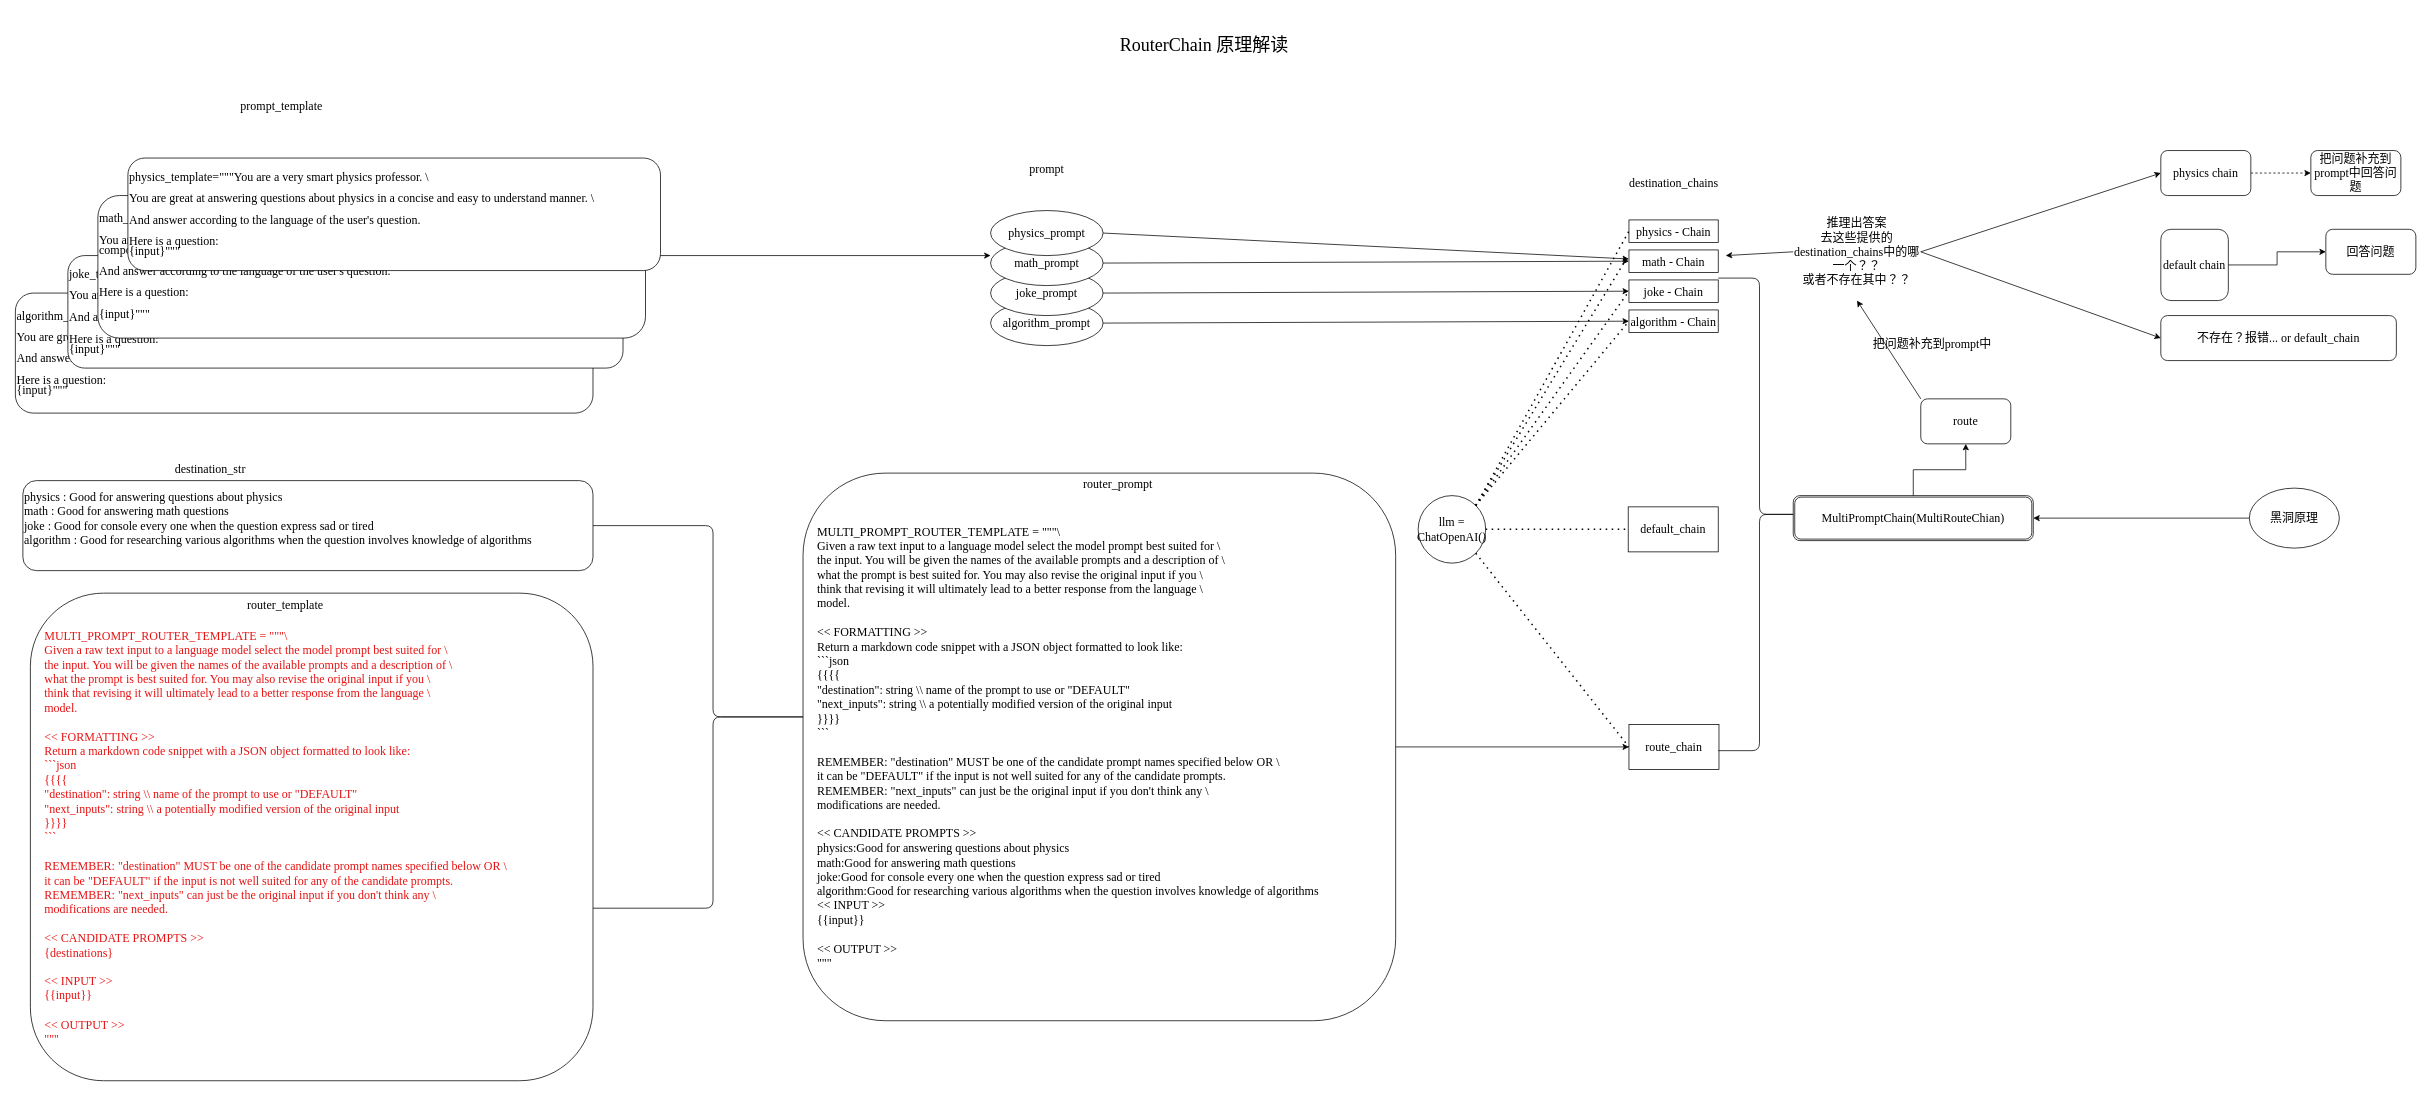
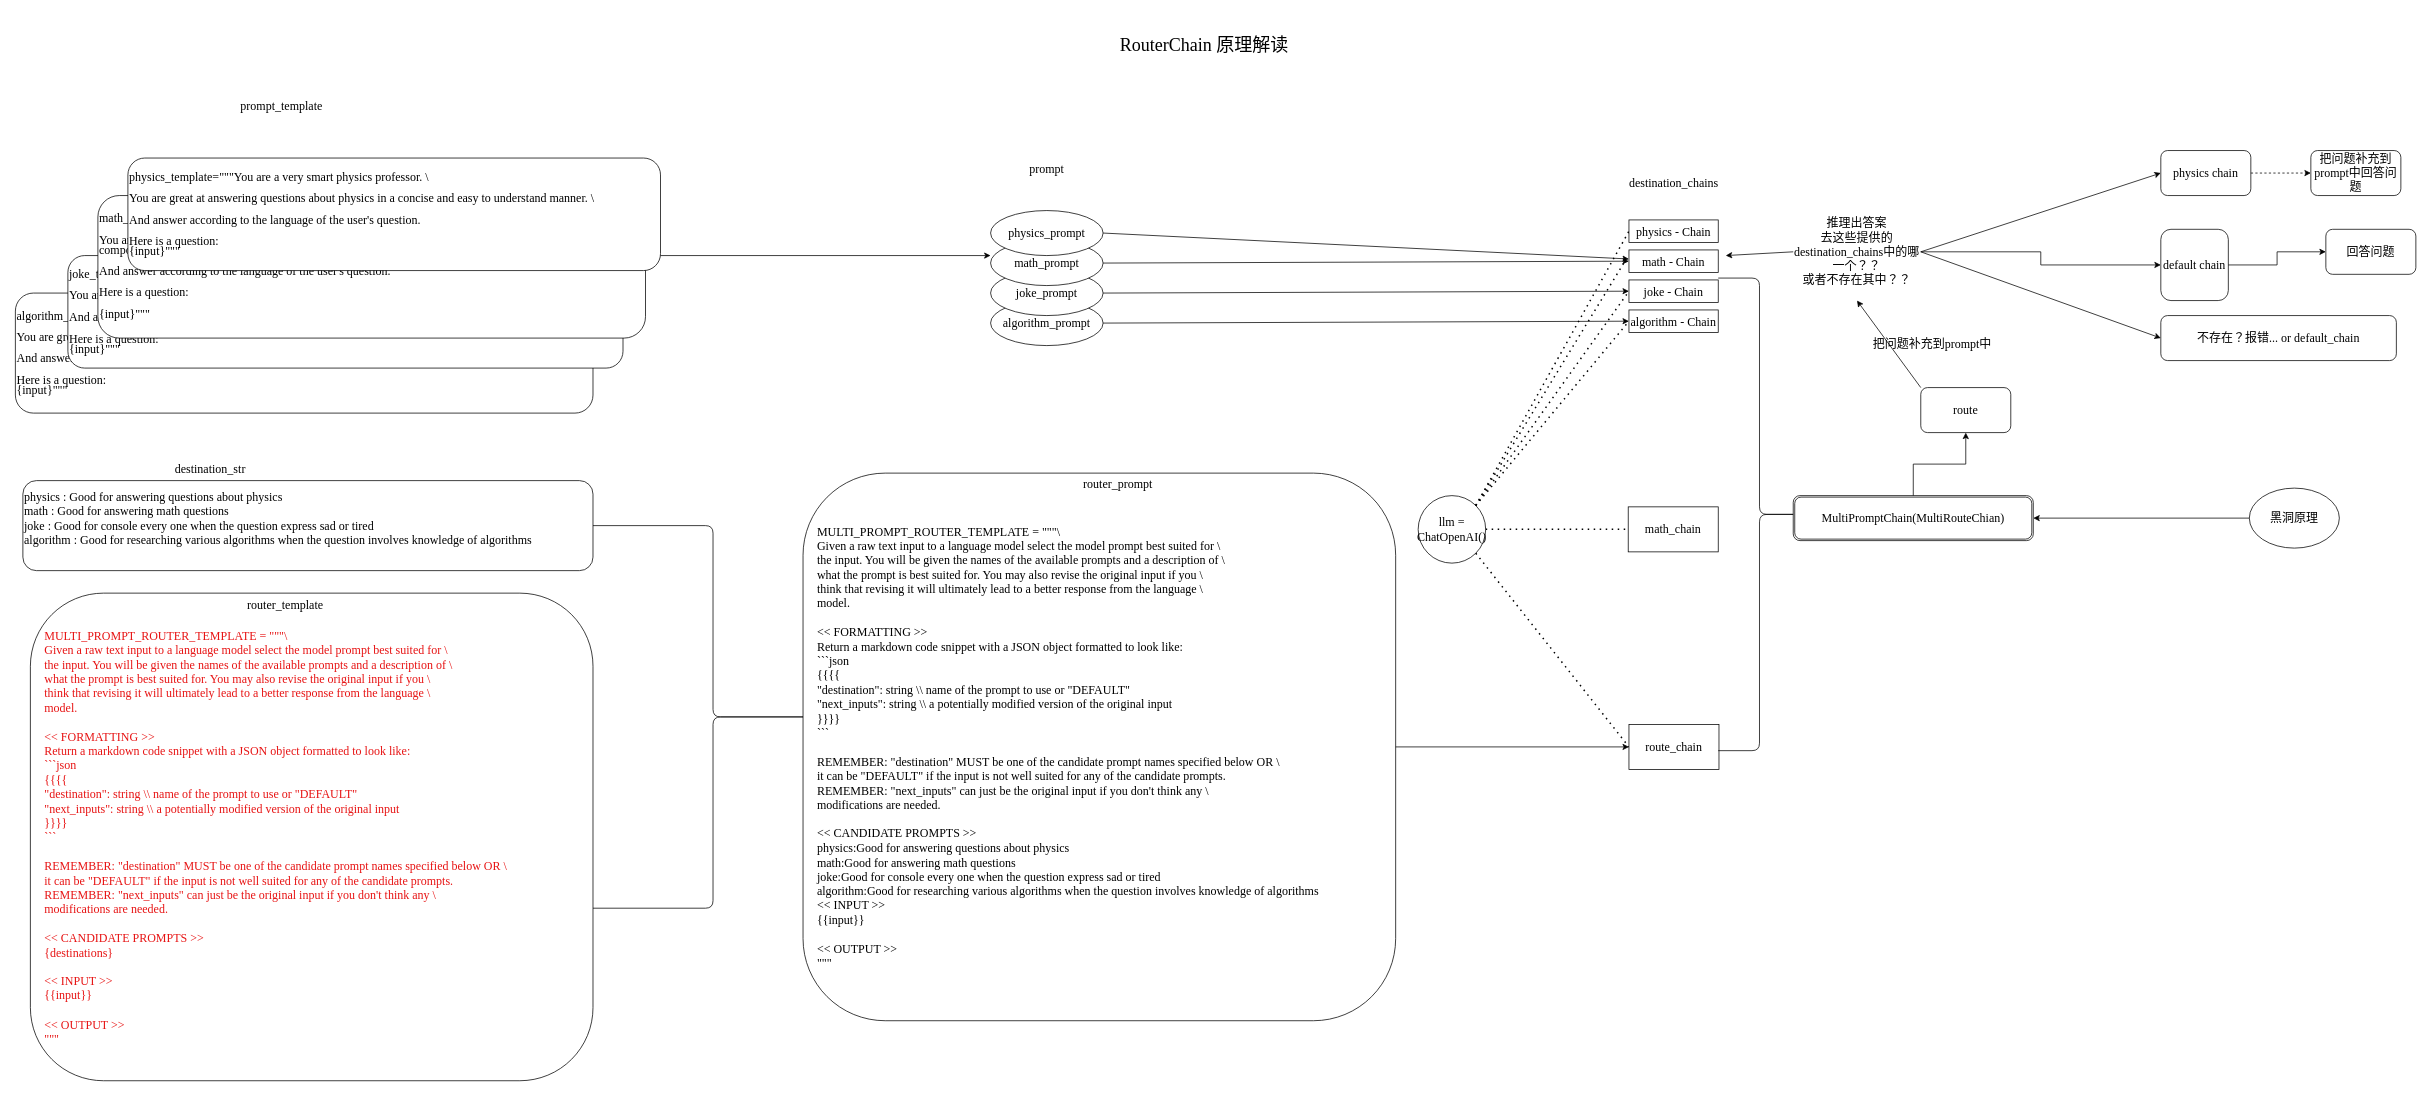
none -> (1991, 252)
(1965, 421) -> (1965, 410)
(1673, 529) -> (1673, 529)
